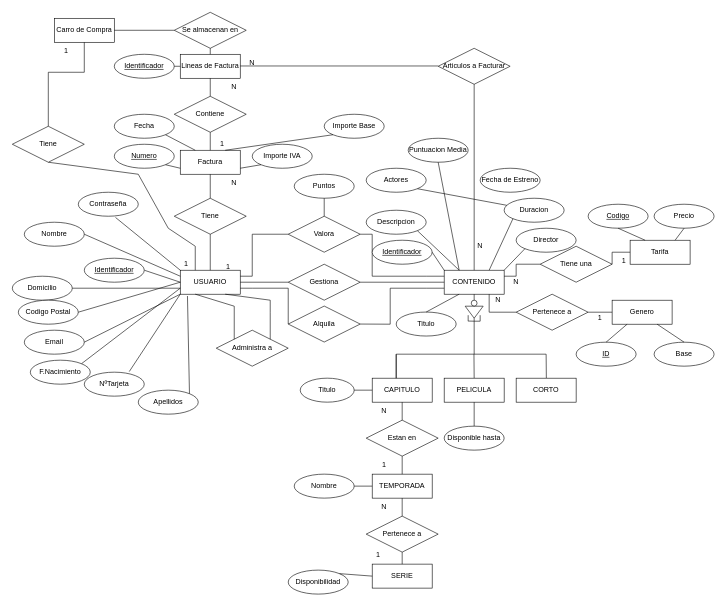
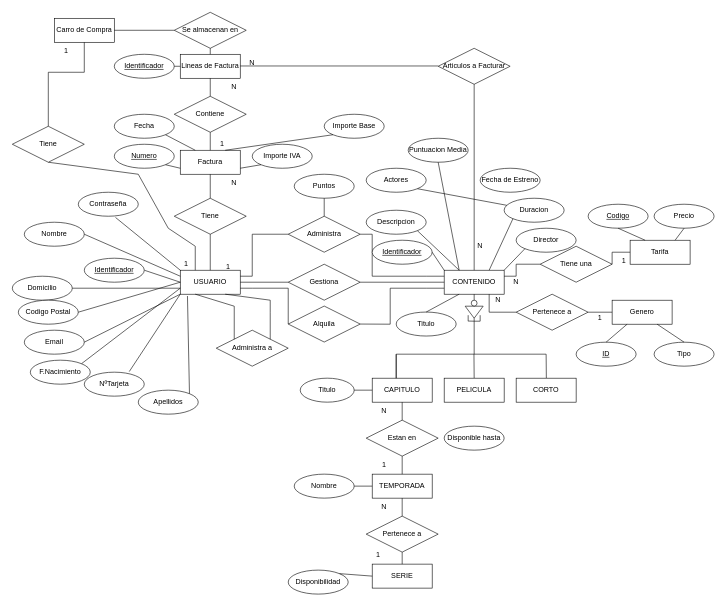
(324, 234) -> (324, 234)
(684, 354) -> (684, 354)
(474, 414) -> none
